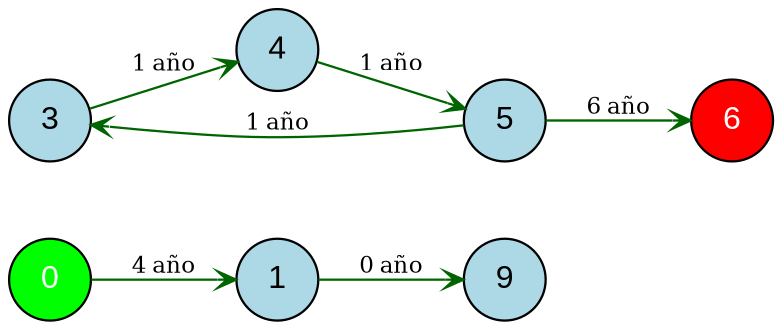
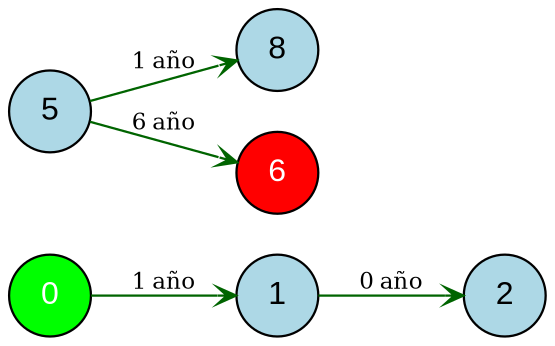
(277, 50) -> none
(50, 121) -> (277, 50)
(164, 267) -> (164, 283)
(505, 280) -> (505, 296)
